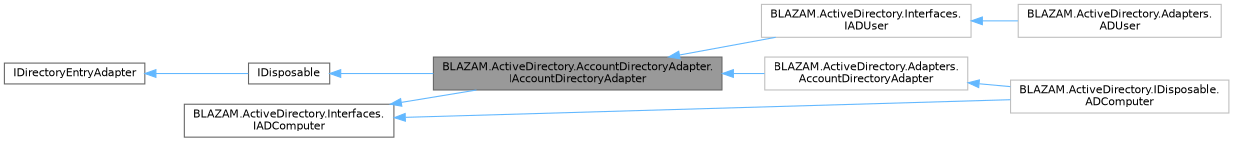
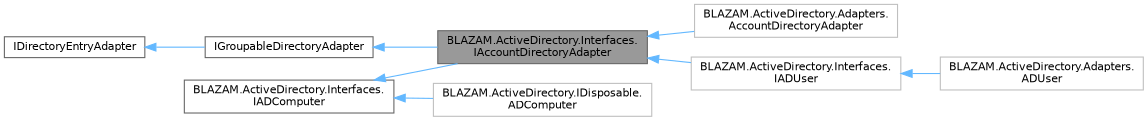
(289, 74) -> (289, 47)
(578, 74) -> (543, 47)
(995, 85) -> none
